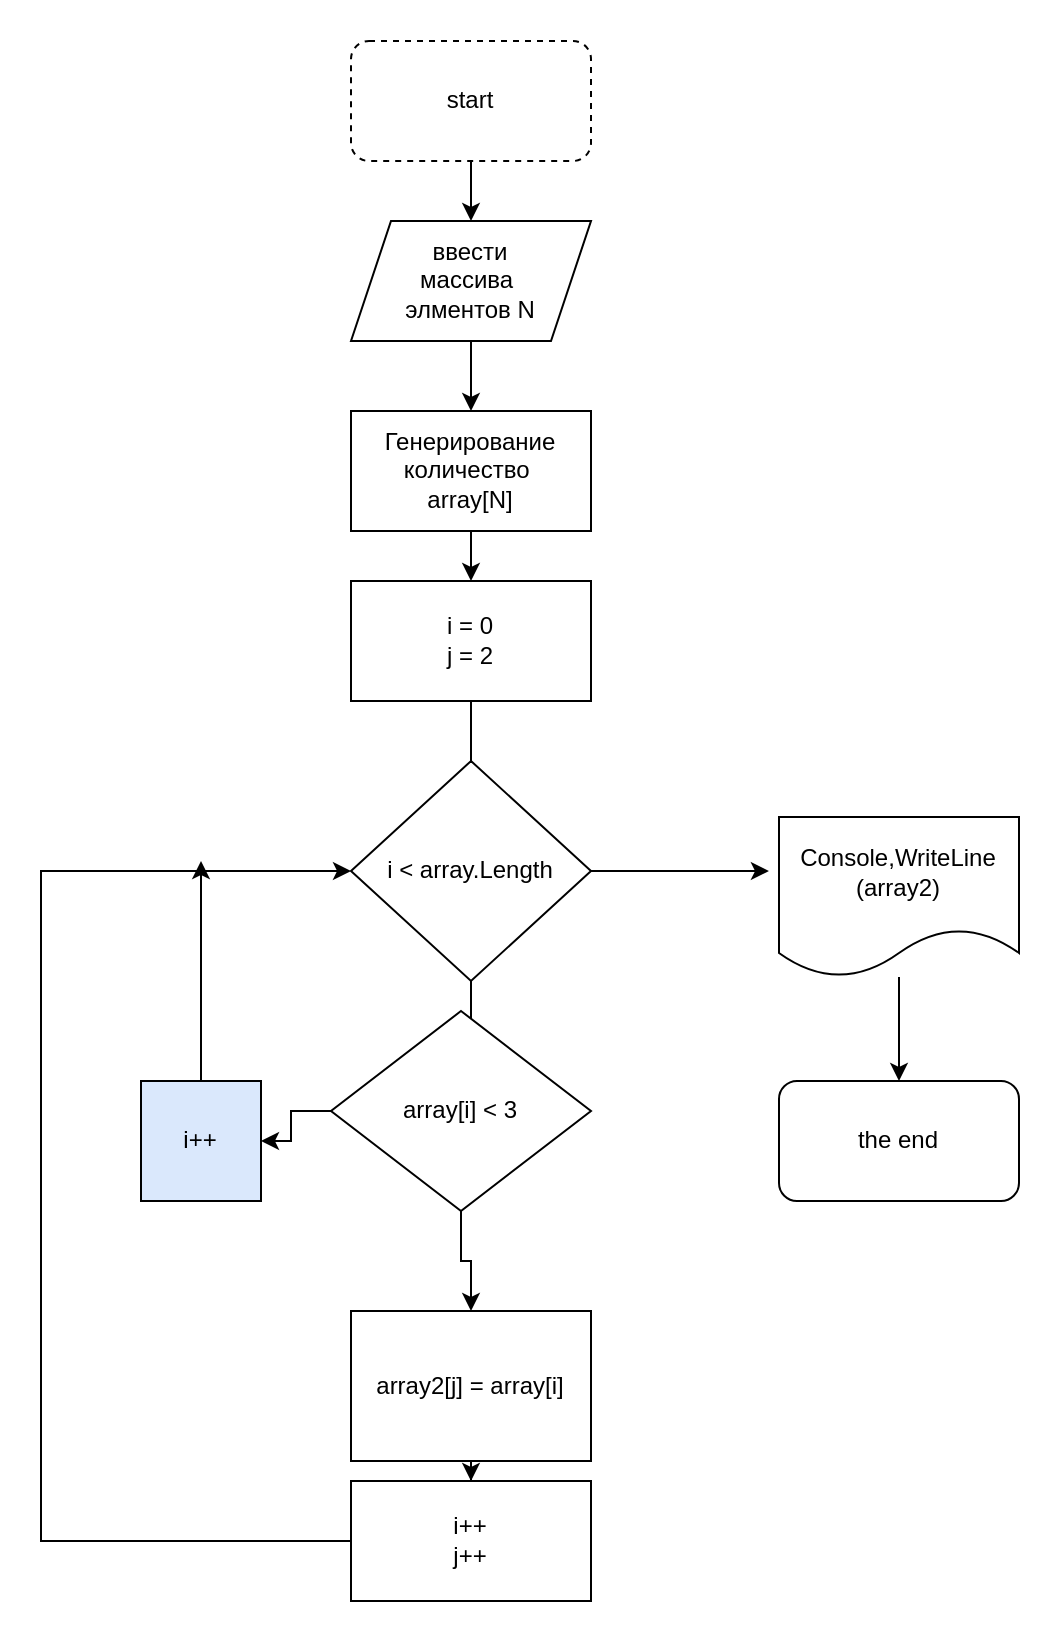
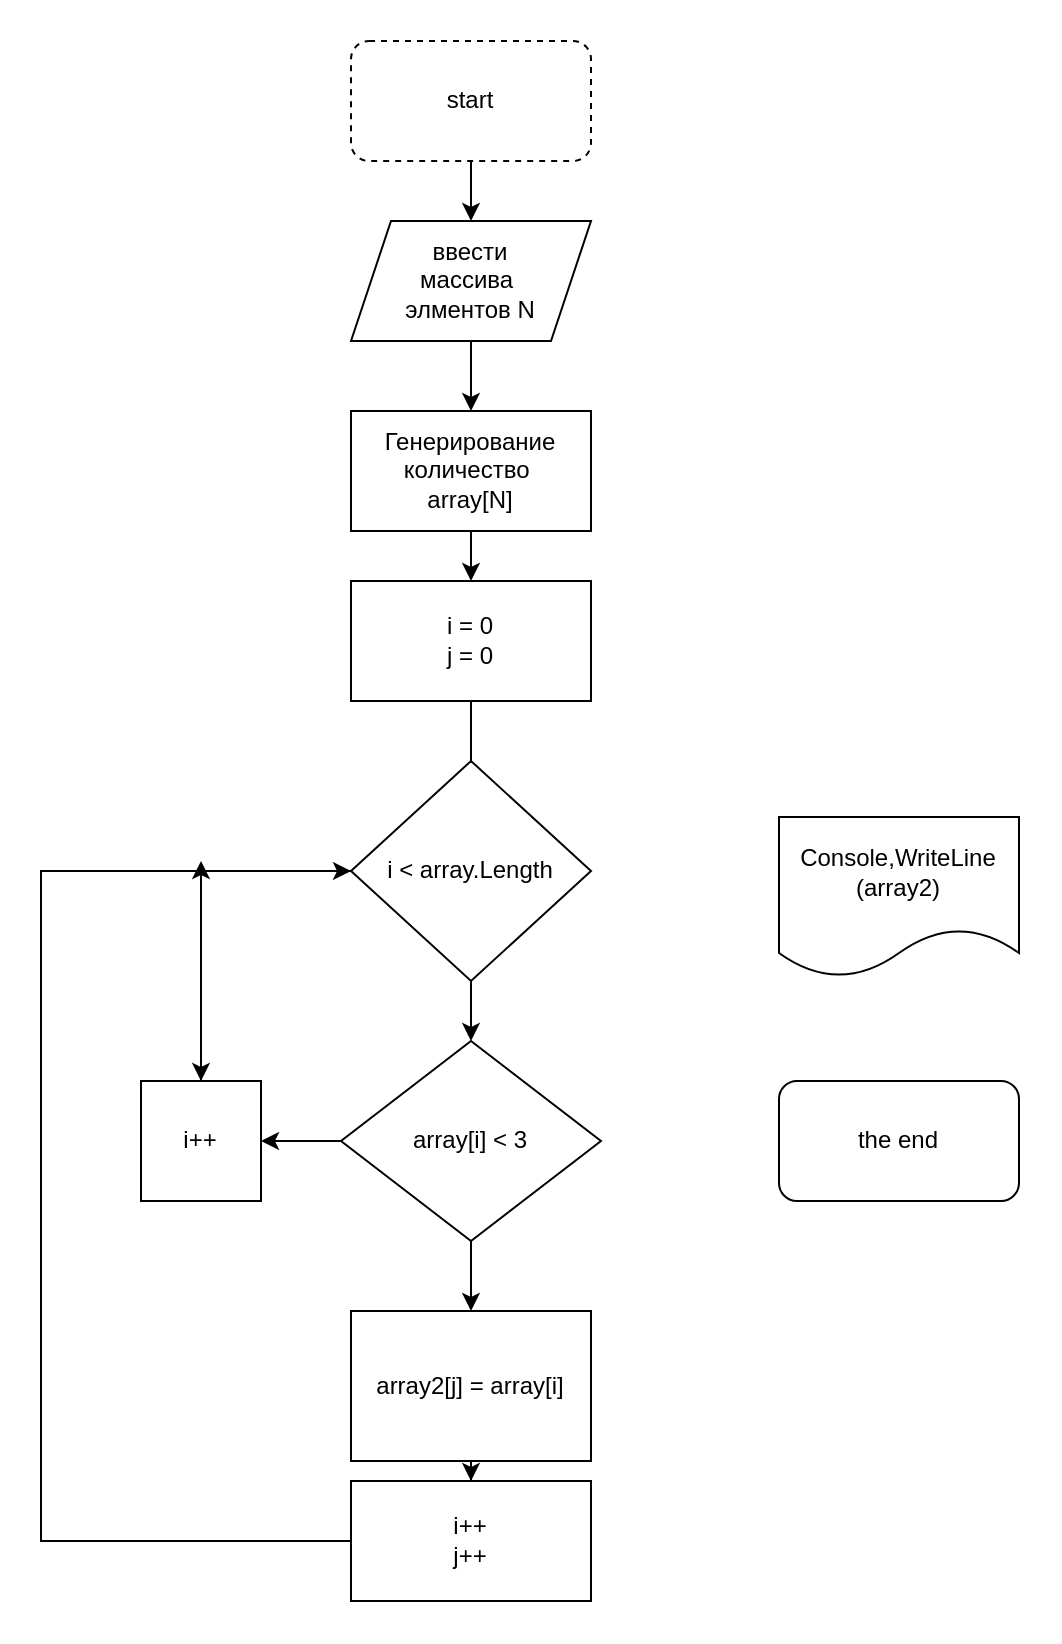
(471, 641) -> (471, 641)
(673, 871) -> (349, 871)
(899, 1022) -> none
(461, 1111) -> (471, 1141)
(201, 1141) -> (201, 1141)
